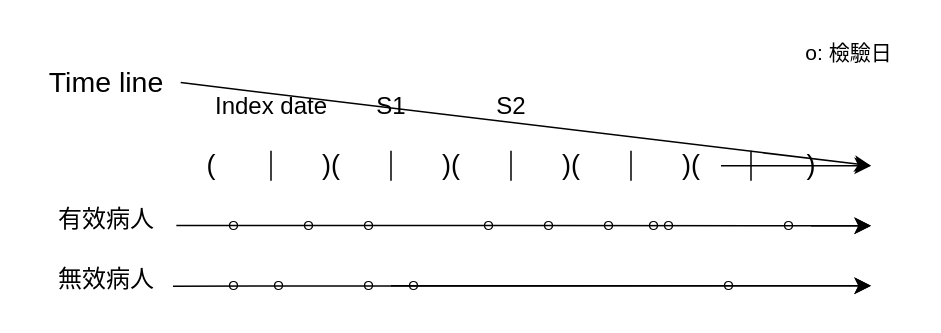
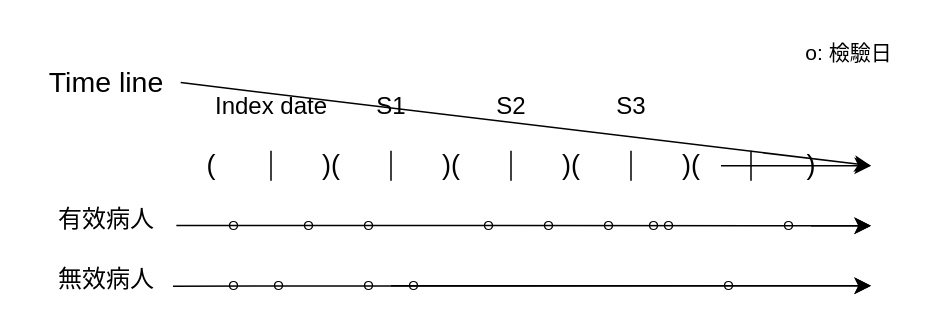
none -> (631, 106)
